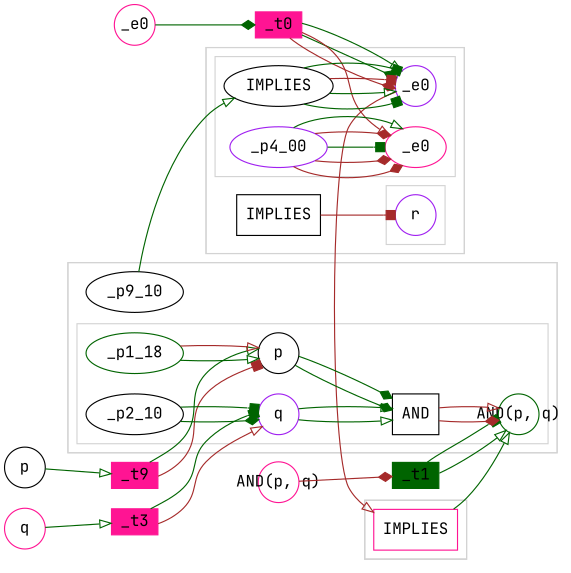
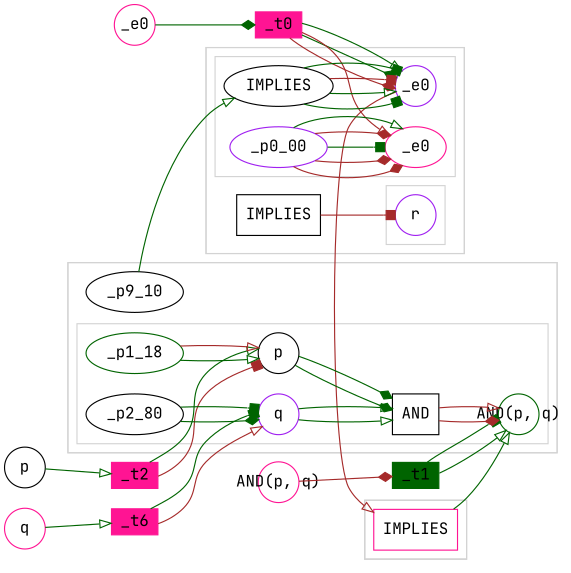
(279, 147) -> (279, 147)
(135, 414) -> (135, 414)
(135, 475) -> (135, 475)
(135, 522) -> (135, 522)
